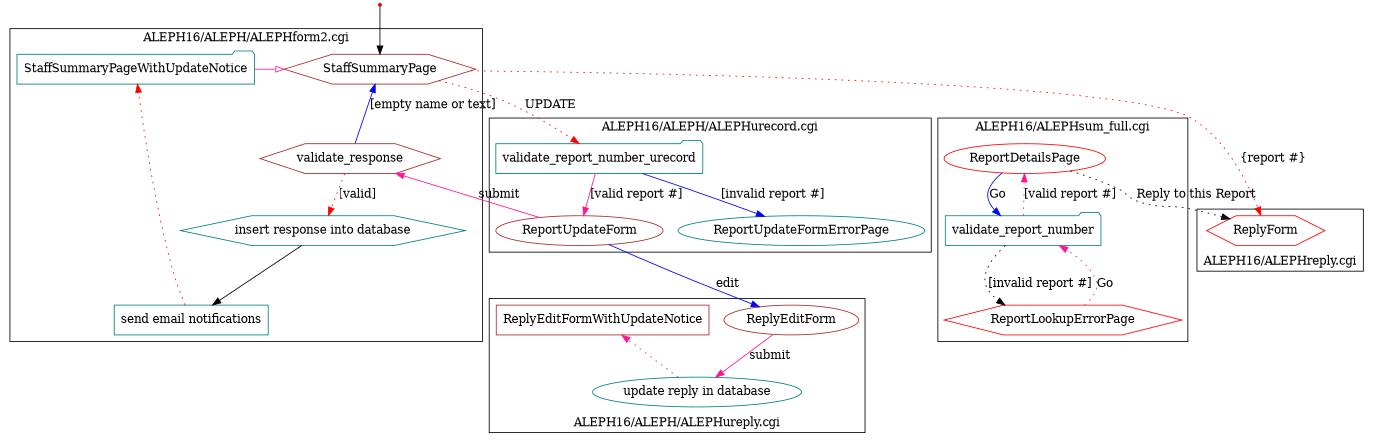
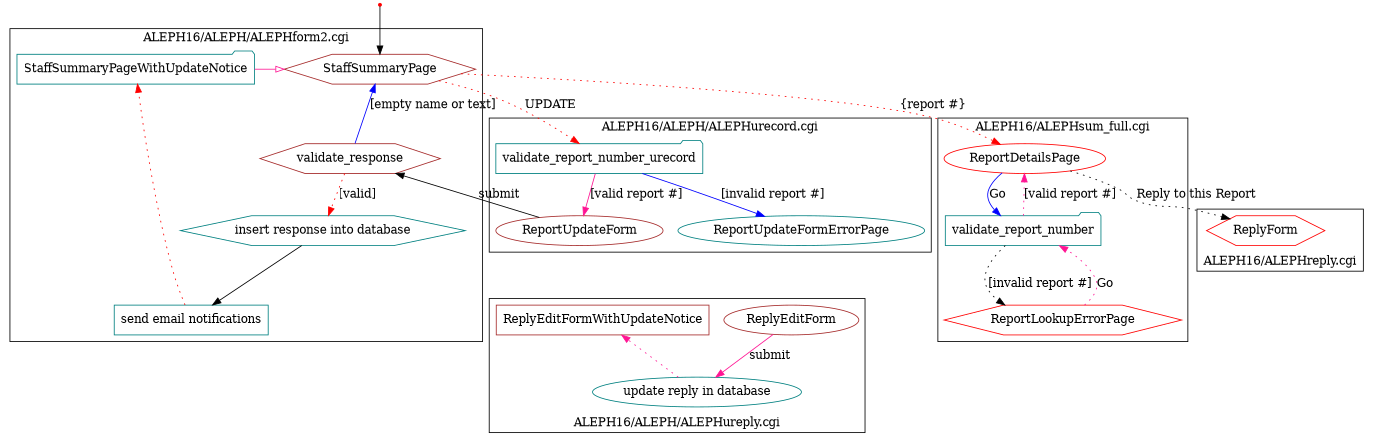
(889, 82) -> (730, 91)
(472, 197) -> (472, 197)
(680, 275) -> none
